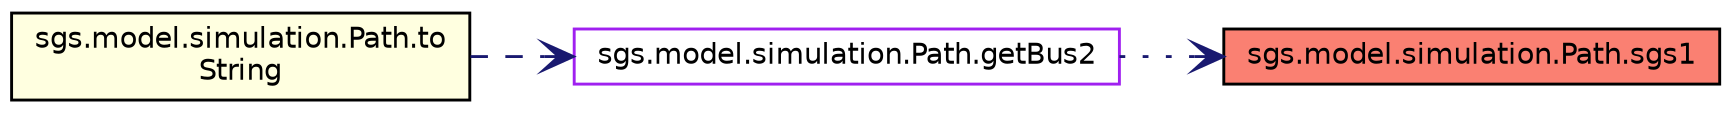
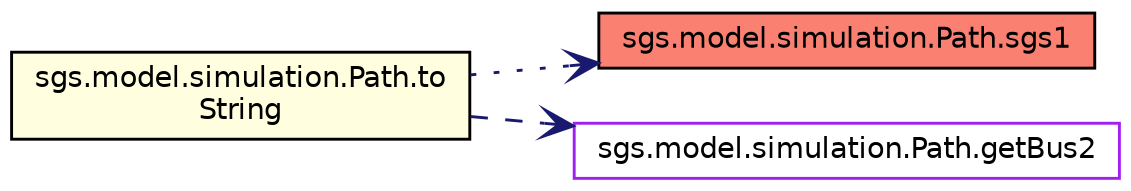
(1157, 57) -> (520, 70)
